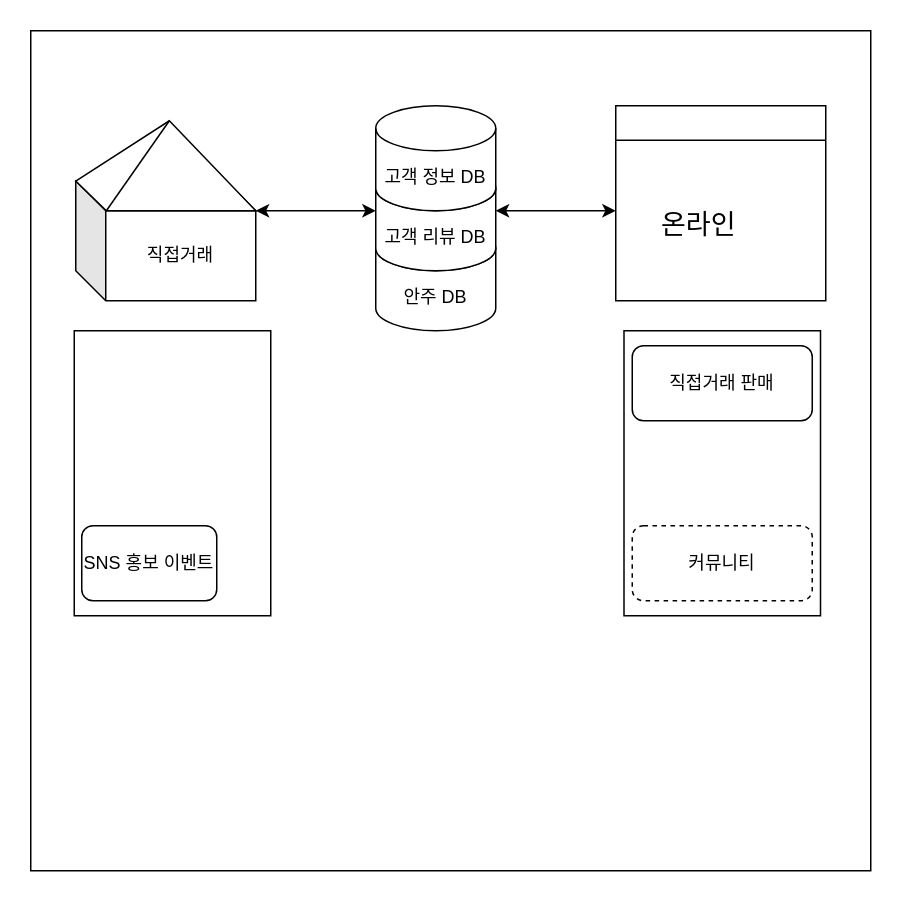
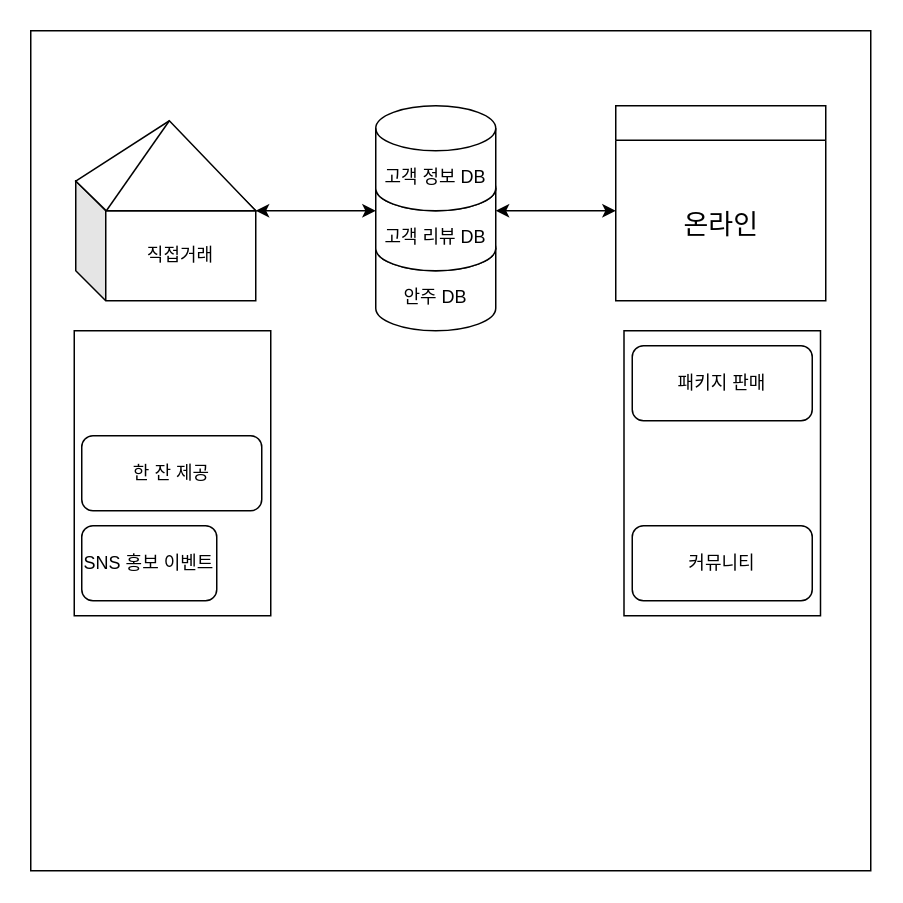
(698, 226) -> (721, 226)
(722, 383) -> (722, 383)
none -> (172, 473)
(722, 563) -> (722, 563)
